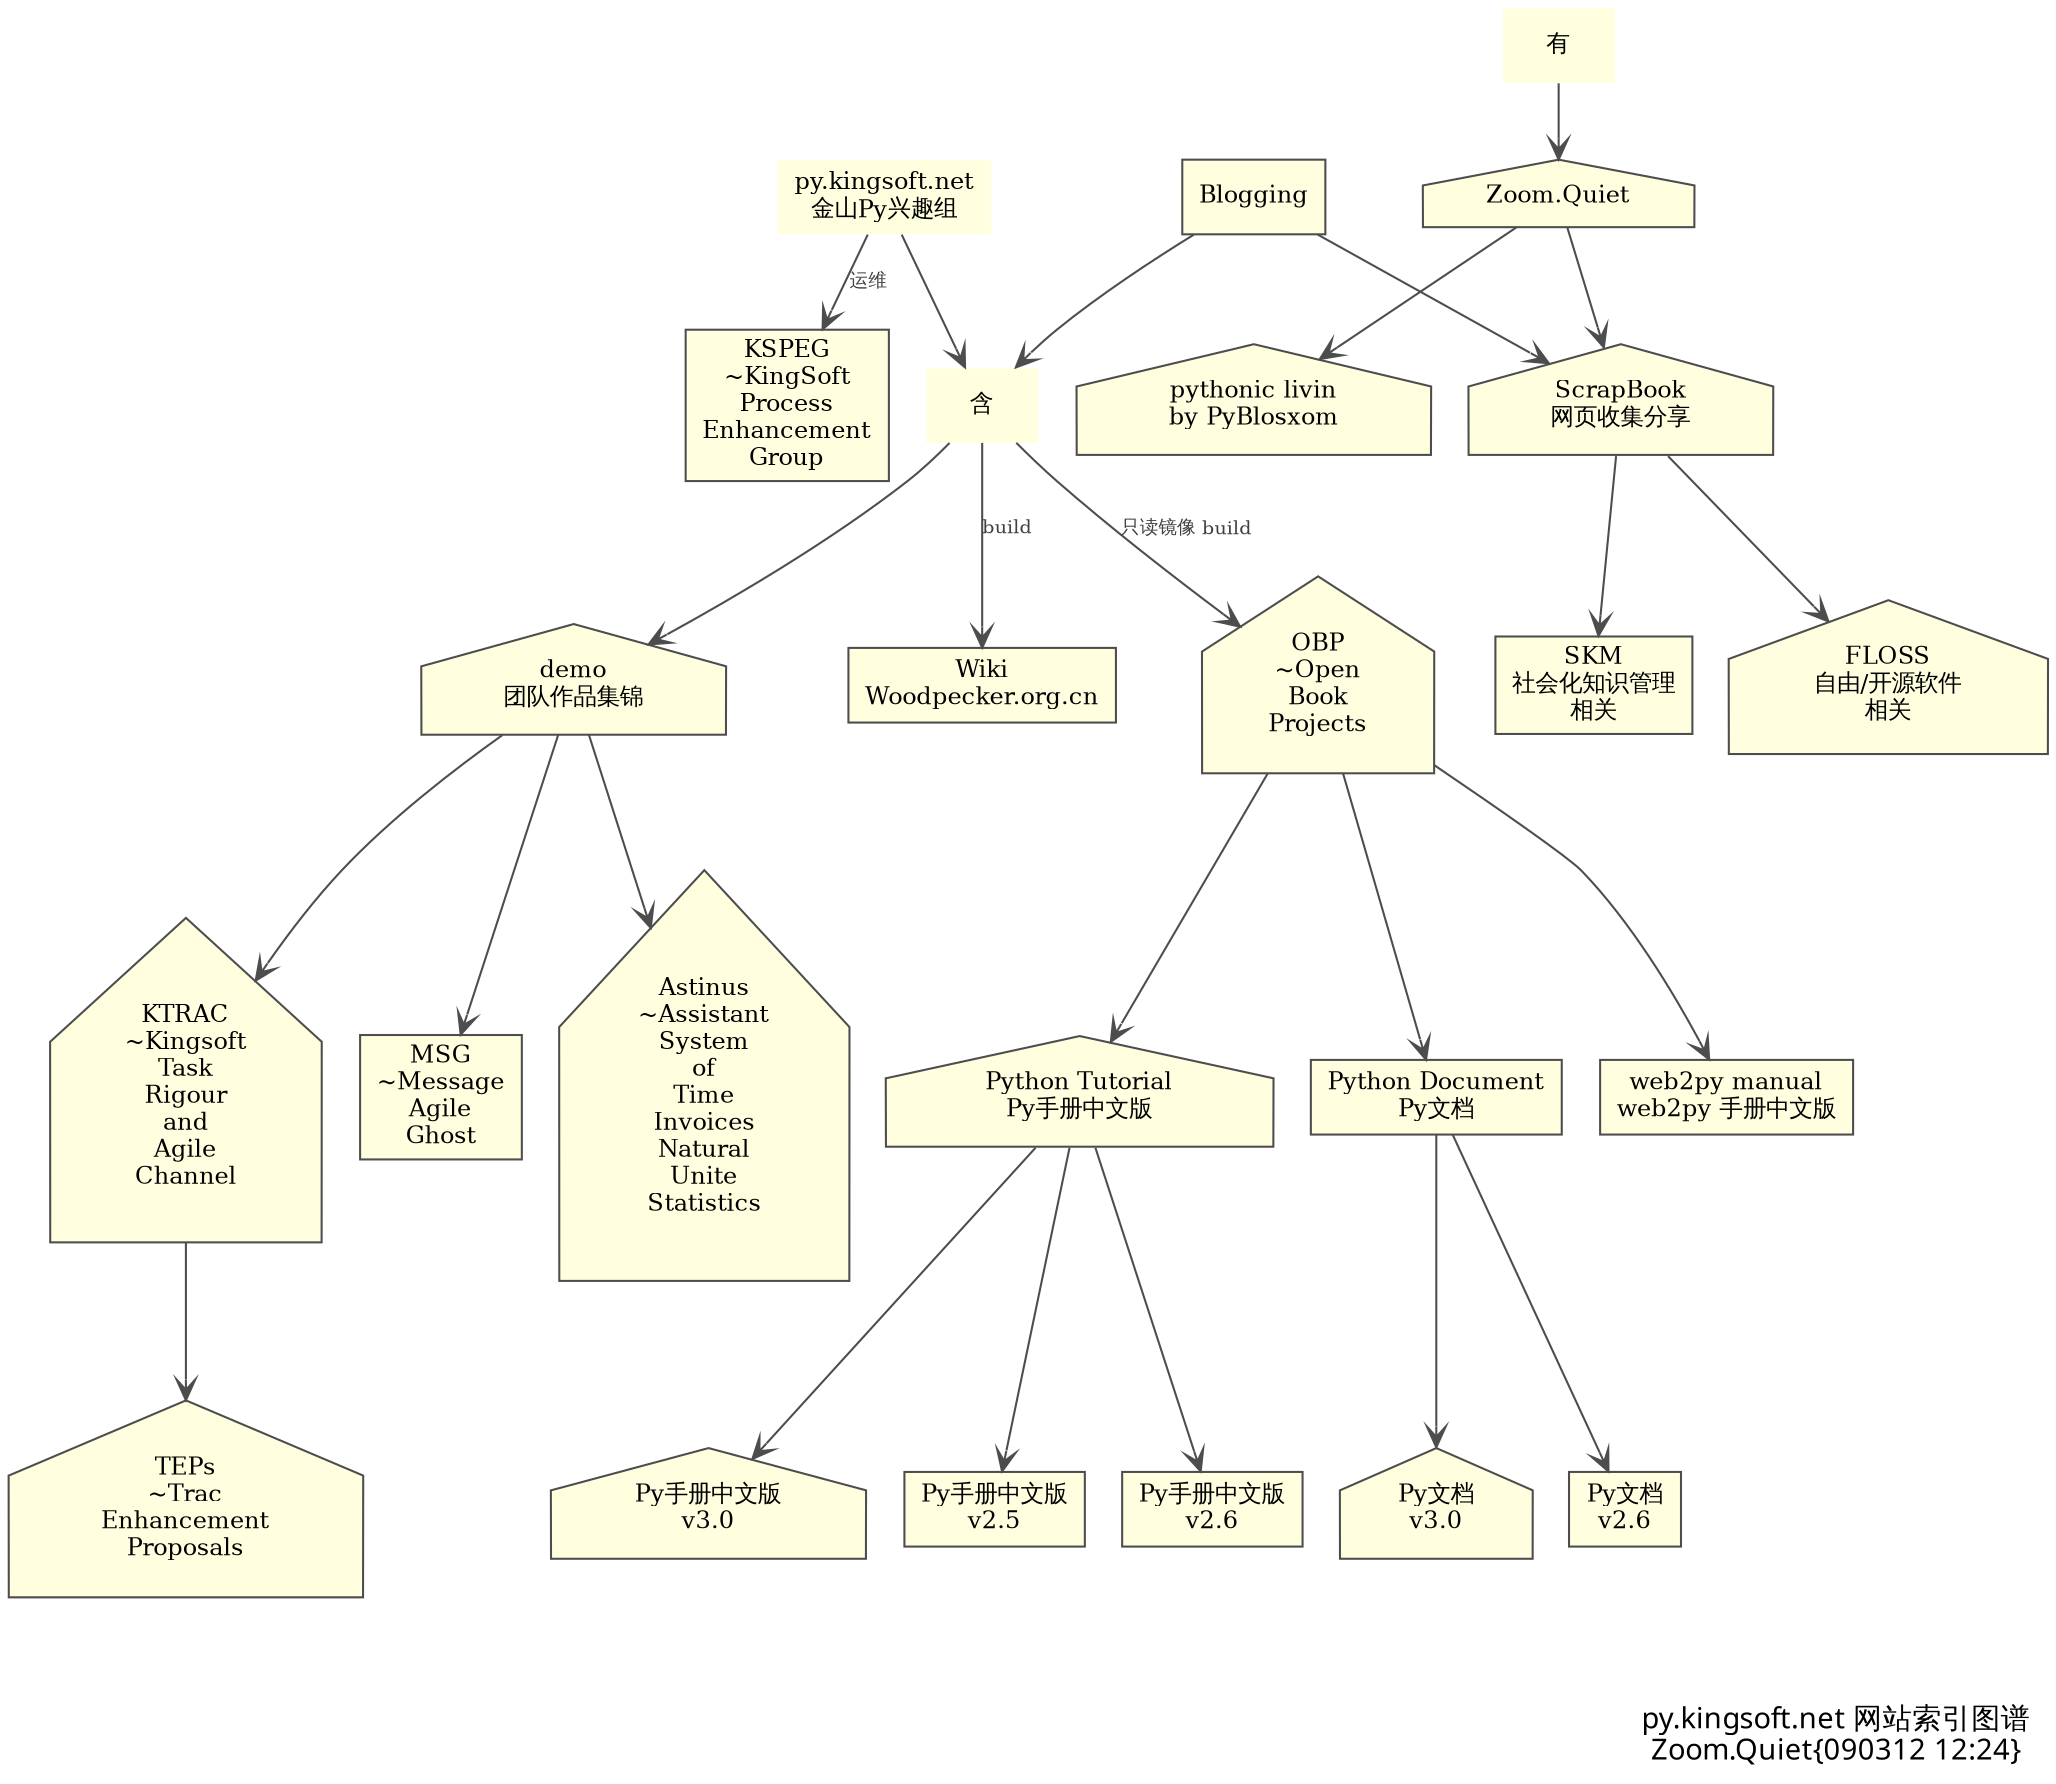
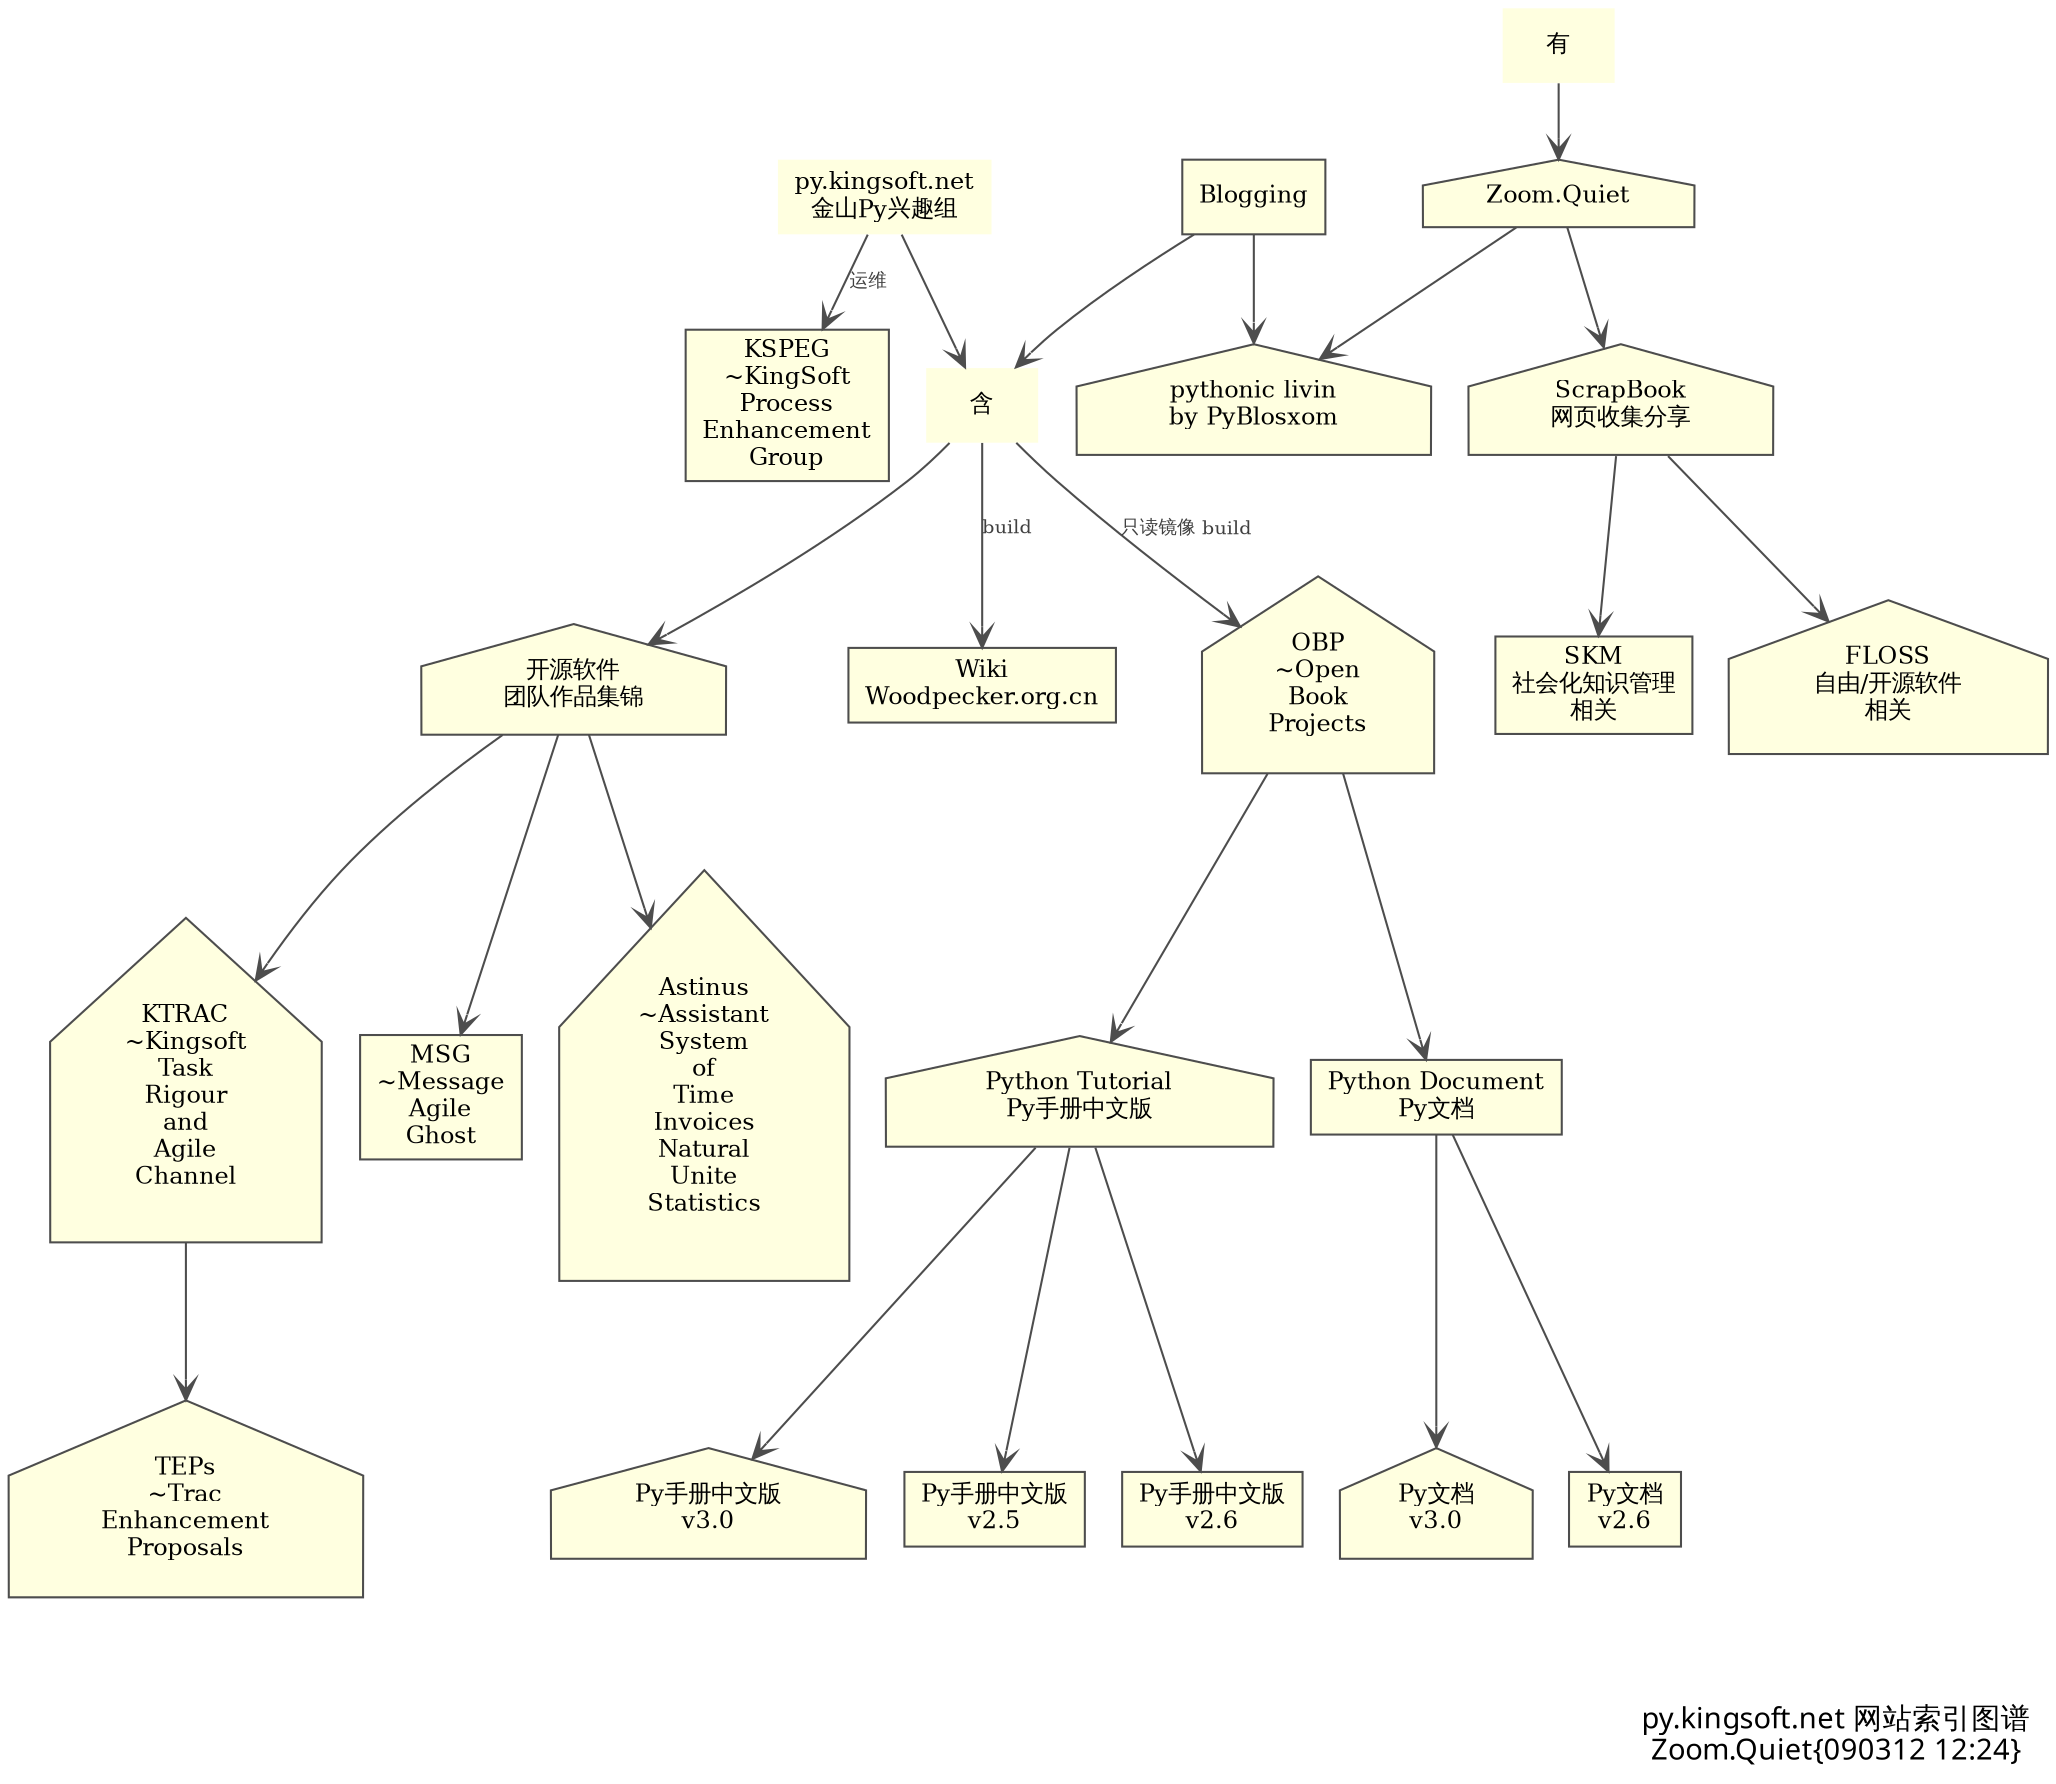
(1434, 300) -> (1254, 278)
(574, 685) -> (574, 685)
(1727, 1097) -> none
